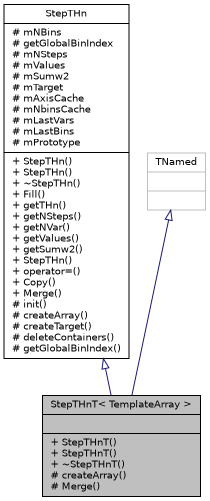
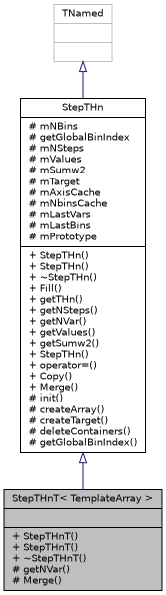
(150, 307) -> (83, 85)
(88, 476) -> (41, 570)
